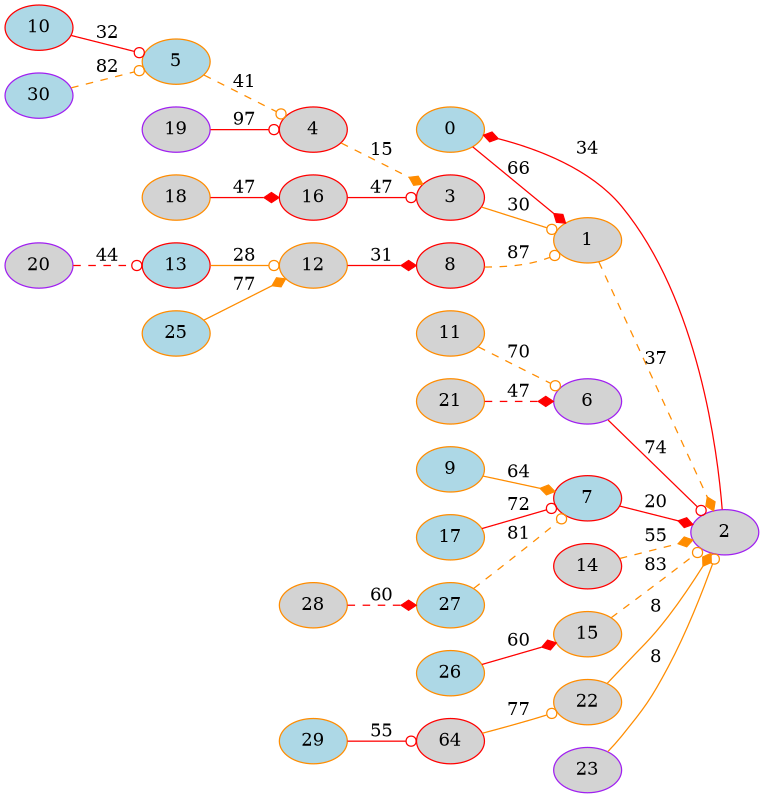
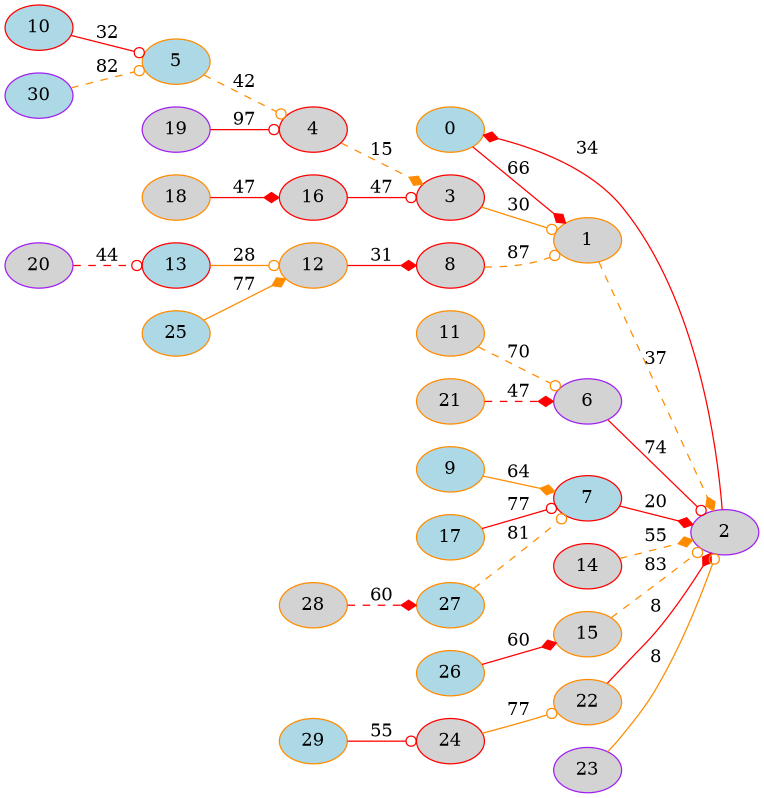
(245, 82) -> (245, 82)
(519, 505) -> (519, 505)
(659, 628) -> (659, 628)
(450, 741) -> (450, 741)
